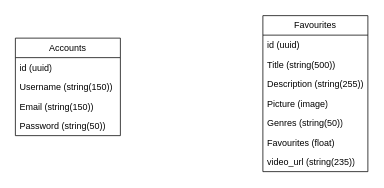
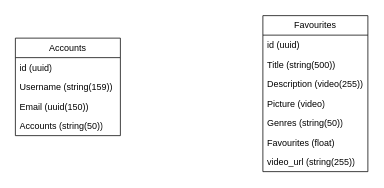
(316, 90) -> (316, 90)
(69, 93) -> (69, 93)
(302, 104) -> (302, 104)
(63, 107) -> (58, 107)
(69, 132) -> (69, 132)
(316, 168) -> (316, 168)
